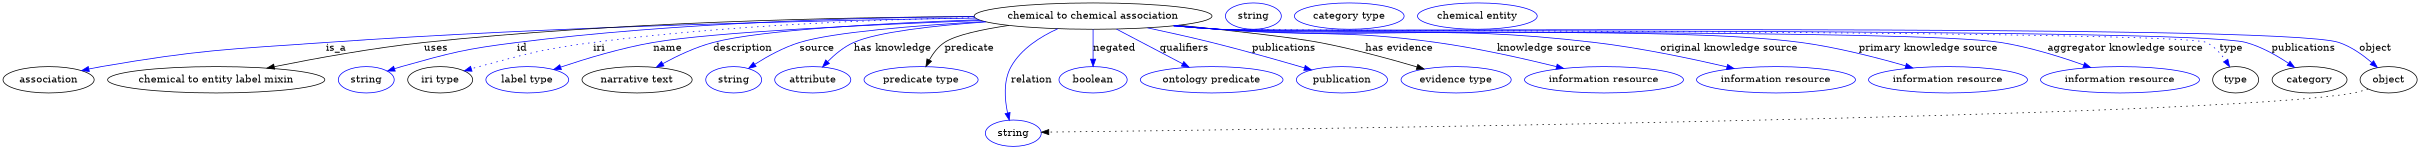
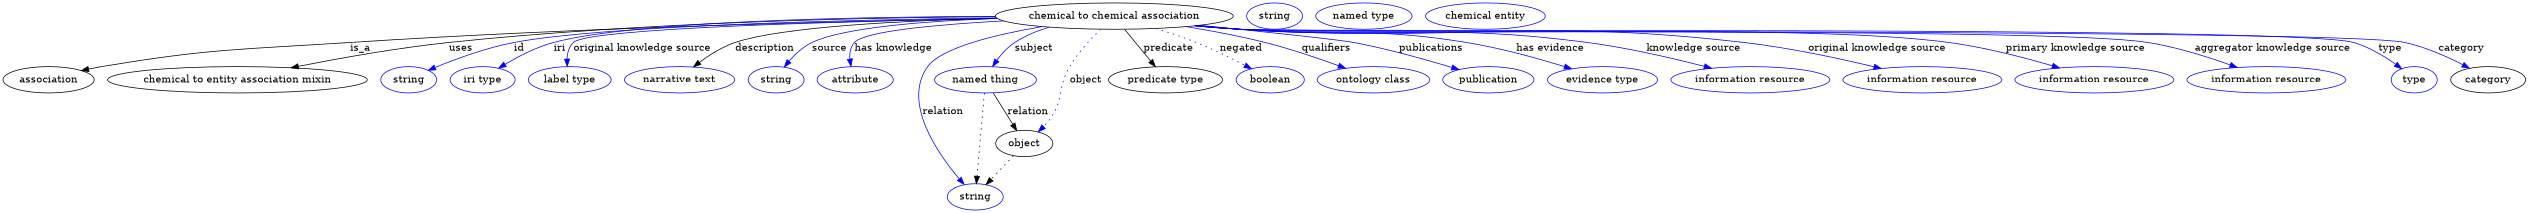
(1349, 16) -> (1364, 16)
(818, 28) -> (830, 27)
(722, 29) -> (747, 22)
(1776, 30) -> (1066, 74)
(1703, 32) -> (1798, 31)
(465, 34) -> (474, 35)
(1299, 39) -> (1438, 38)
(1093, 44) -> (1201, 45)
(668, 48) -> (642, 48)
(2304, 48) -> (2461, 48)
(216, 80) -> (237, 80)
(440, 80) -> (483, 80)
(637, 80) -> (680, 80)
(921, 80) -> (1166, 80)
none -> (985, 80)
(1212, 80) -> (1373, 80)
(2236, 80) -> (2414, 80)
